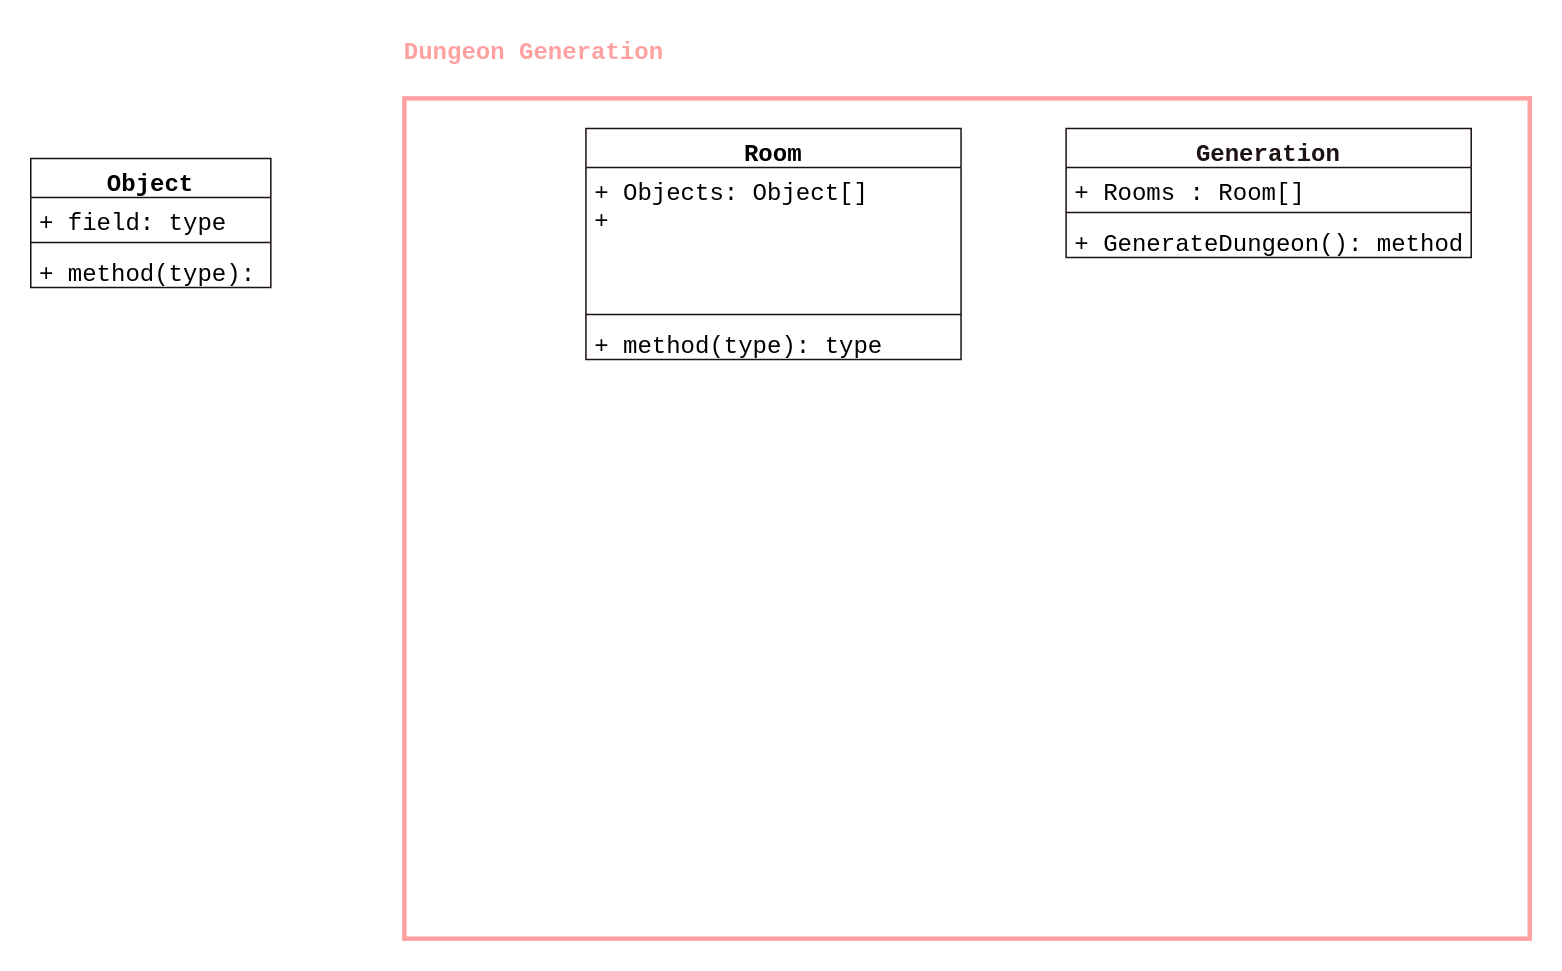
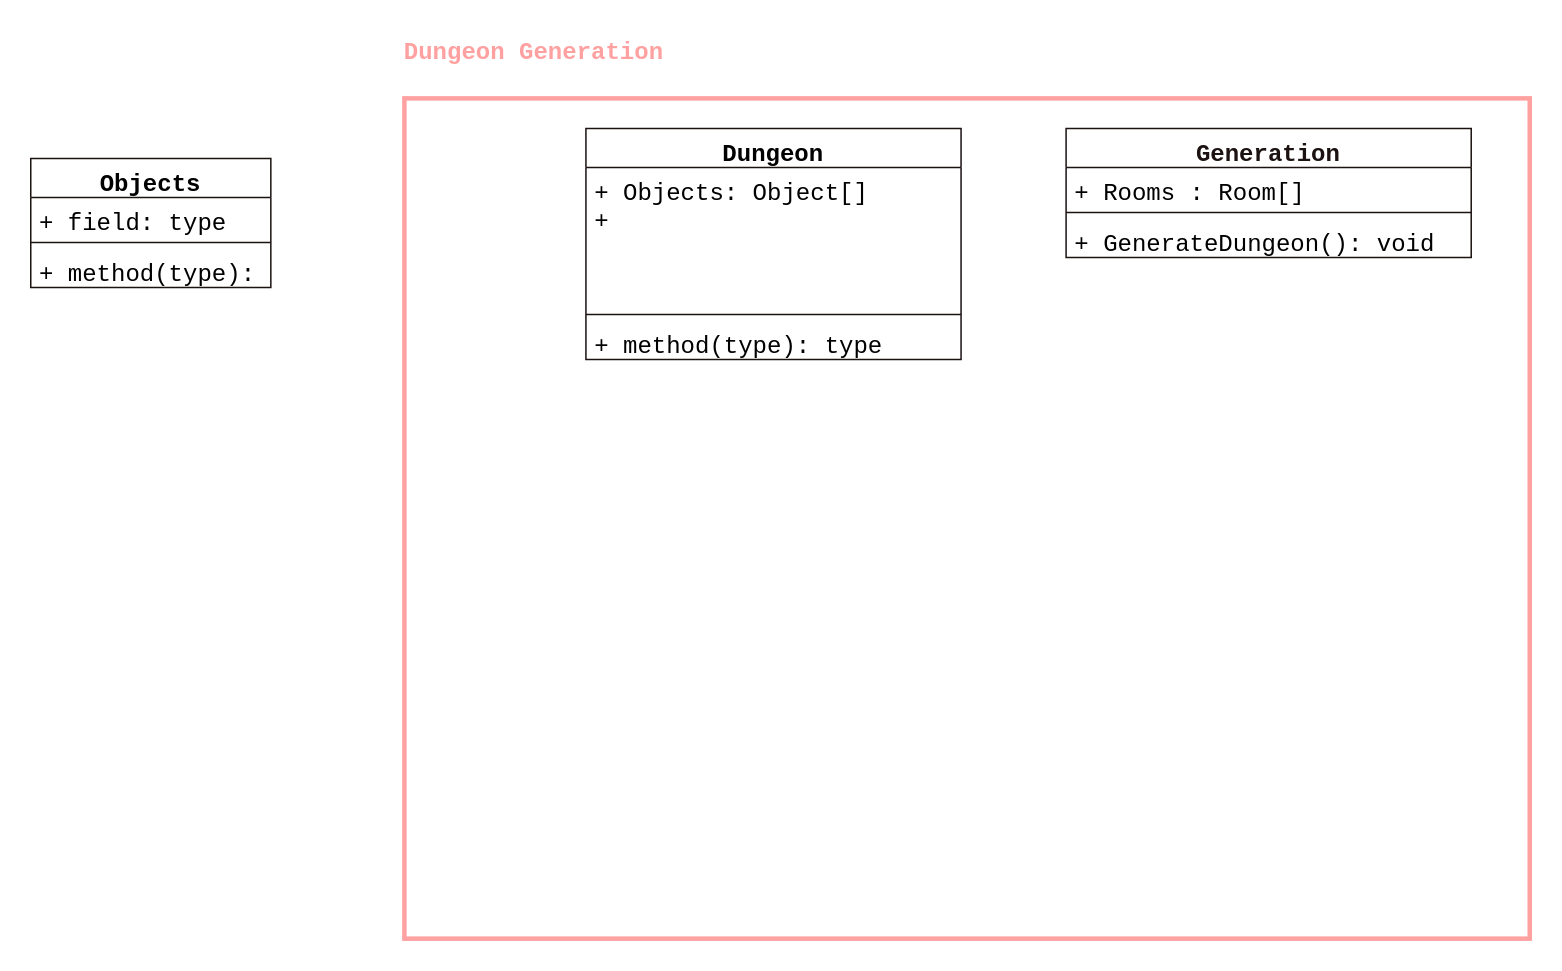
(773, 153) -> (773, 153)
(150, 183) -> (150, 183)
(1246, 243) -> (1230, 243)
